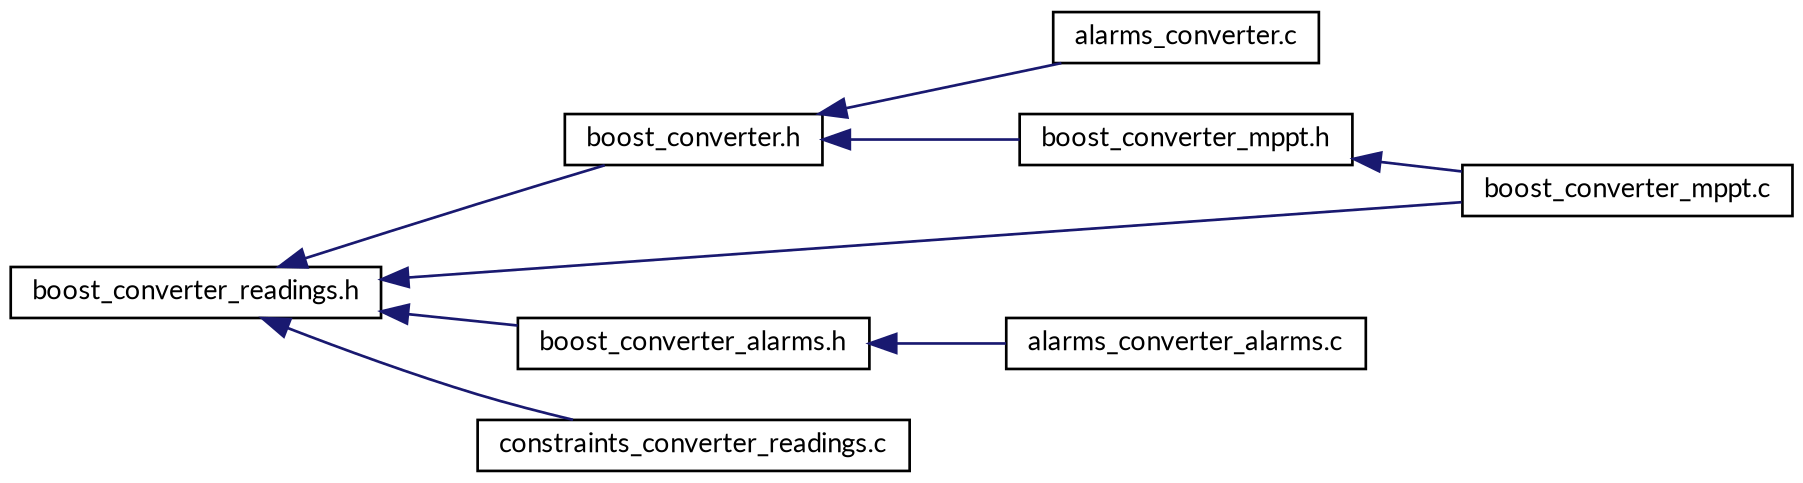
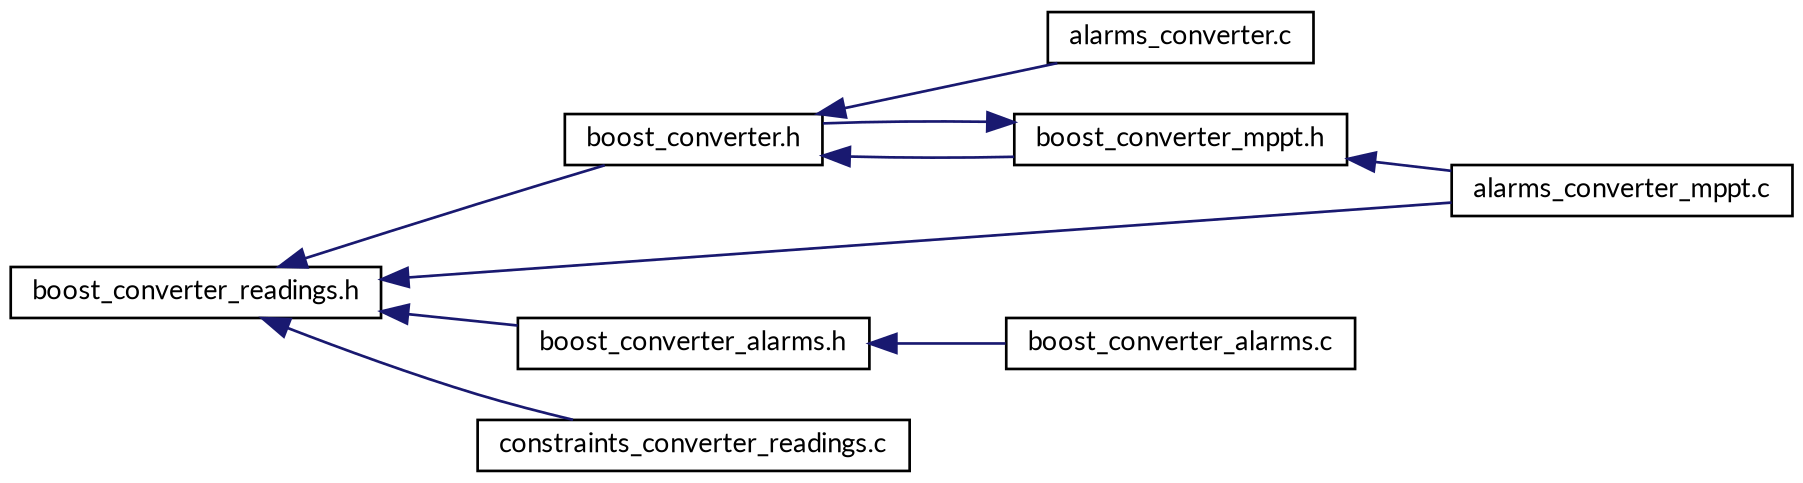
none -> (905, 122)
(1627, 191) -> (1622, 191)
(1186, 343) -> (1181, 343)
